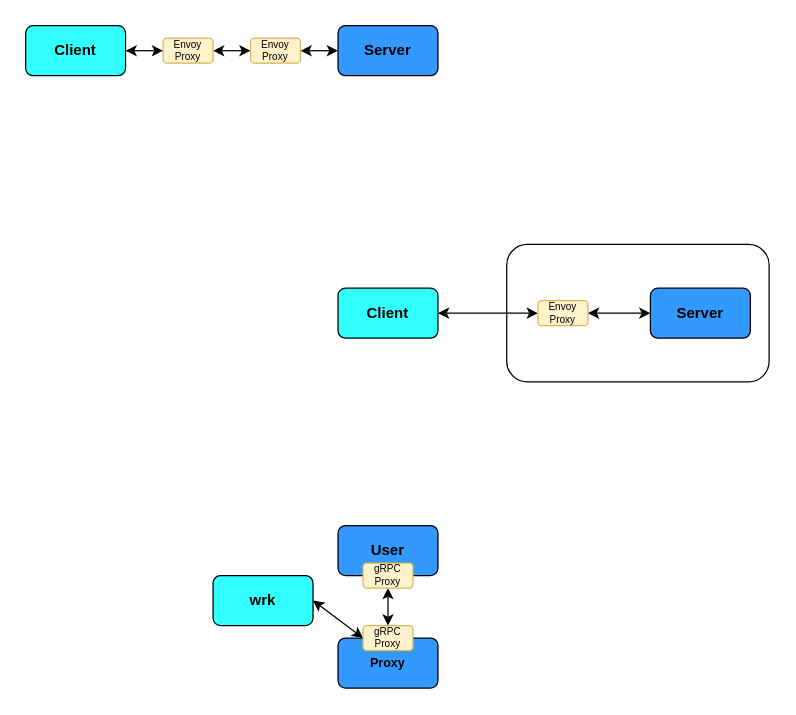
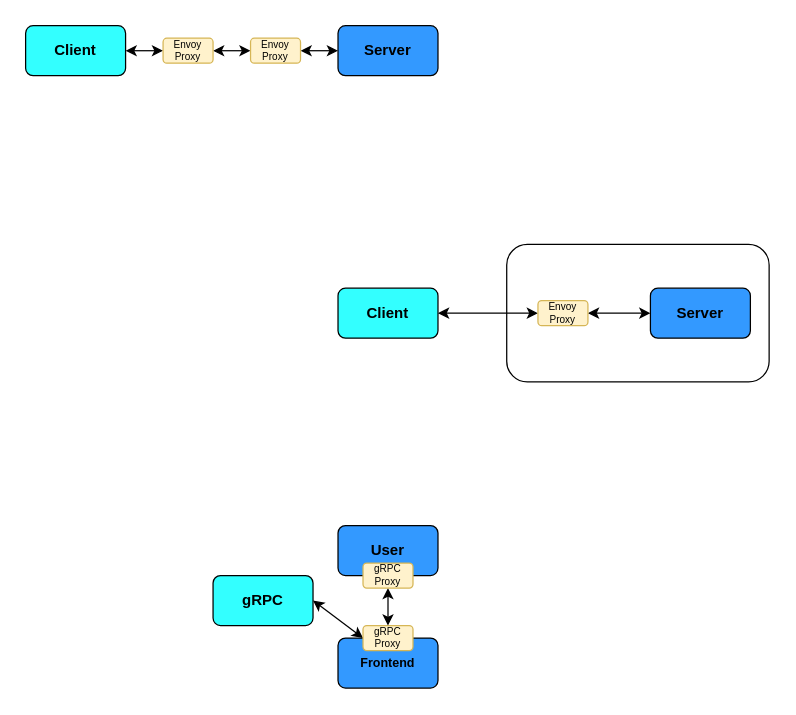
(263, 601) -> (263, 601)
(388, 663) -> (388, 663)
